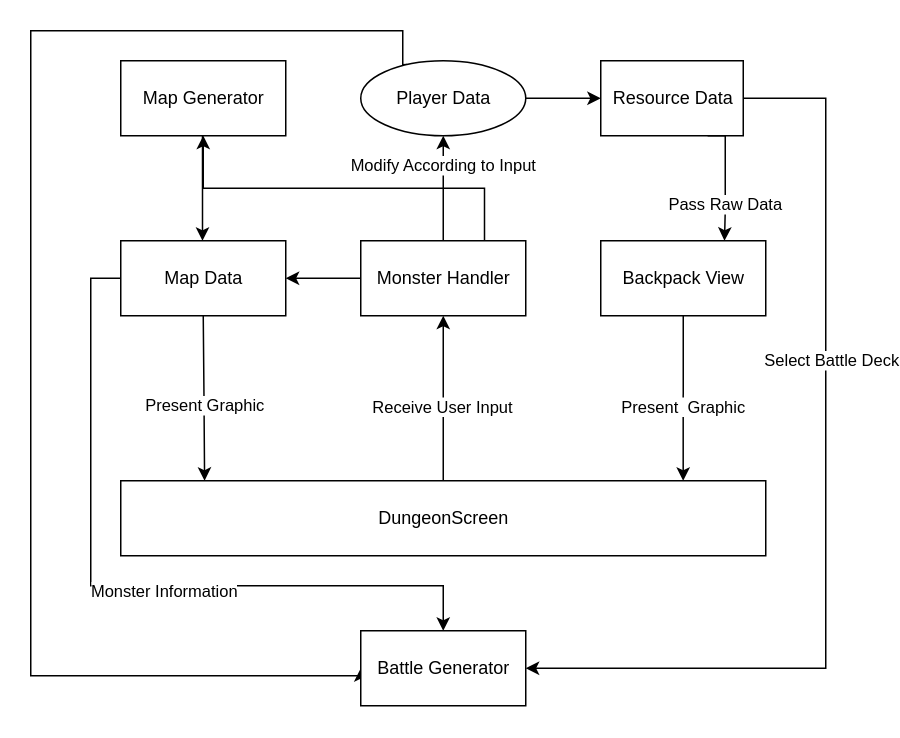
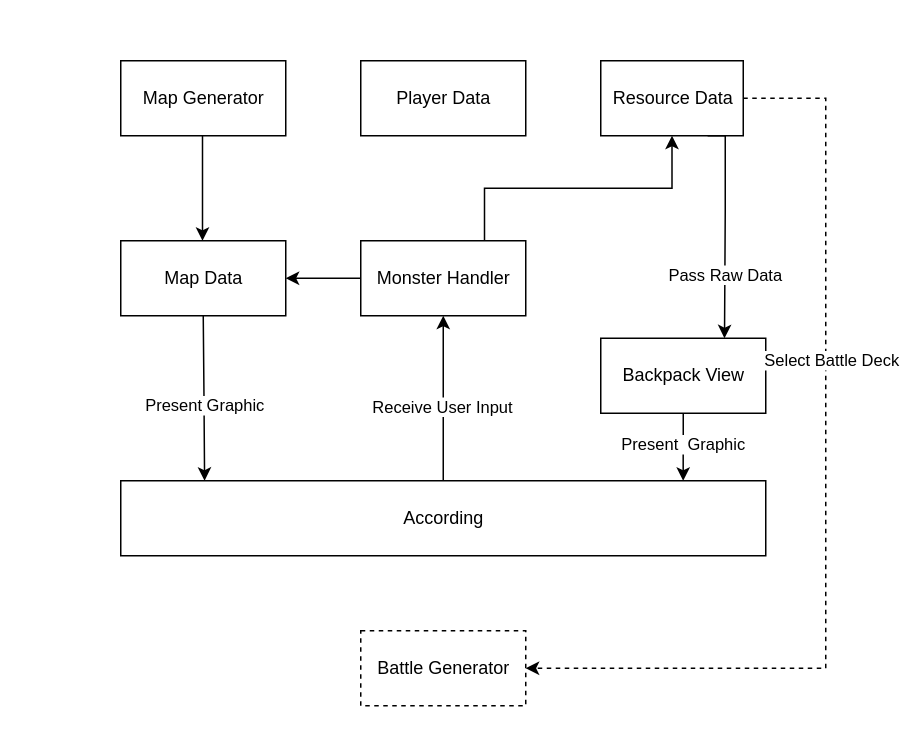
(443, 98) -> (443, 98)
(558, 98) -> none
(346, 188) -> (598, 188)
(443, 194) -> none
(683, 278) -> (683, 376)
(31, 315) -> none
(444, 518) -> (444, 518)
(116, 586) -> none
(826, 663) -> (826, 663)
(443, 668) -> (443, 668)
